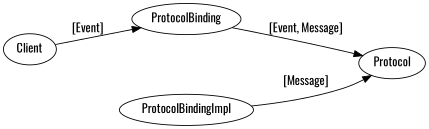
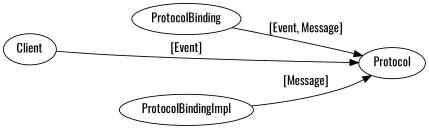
(94, 37) -> (203, 59)
